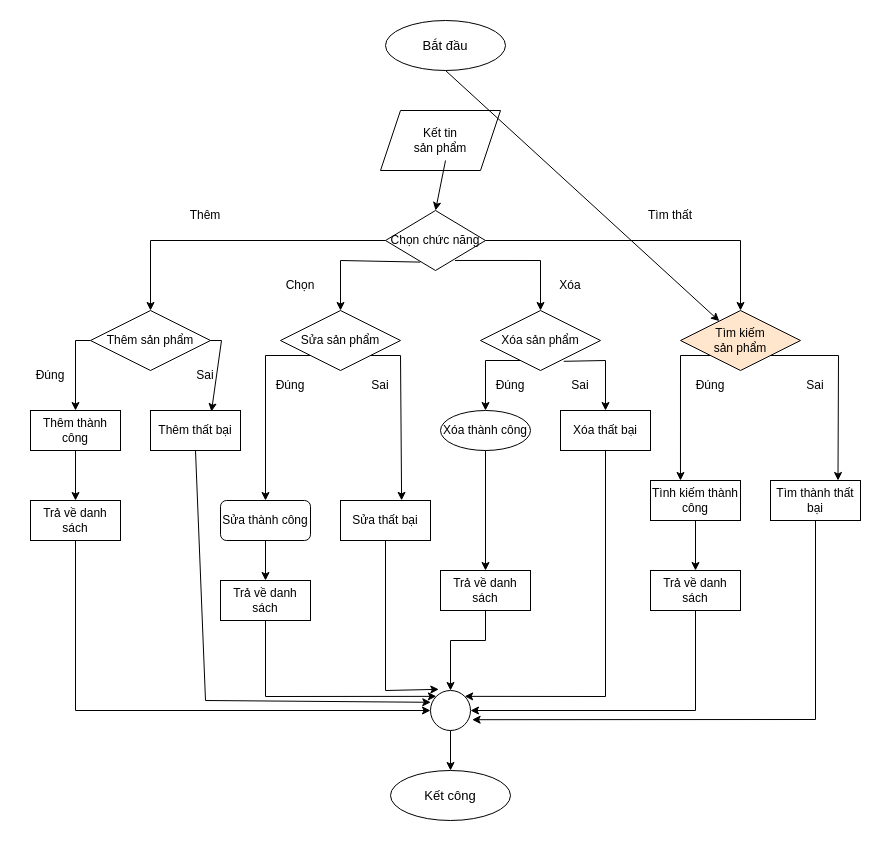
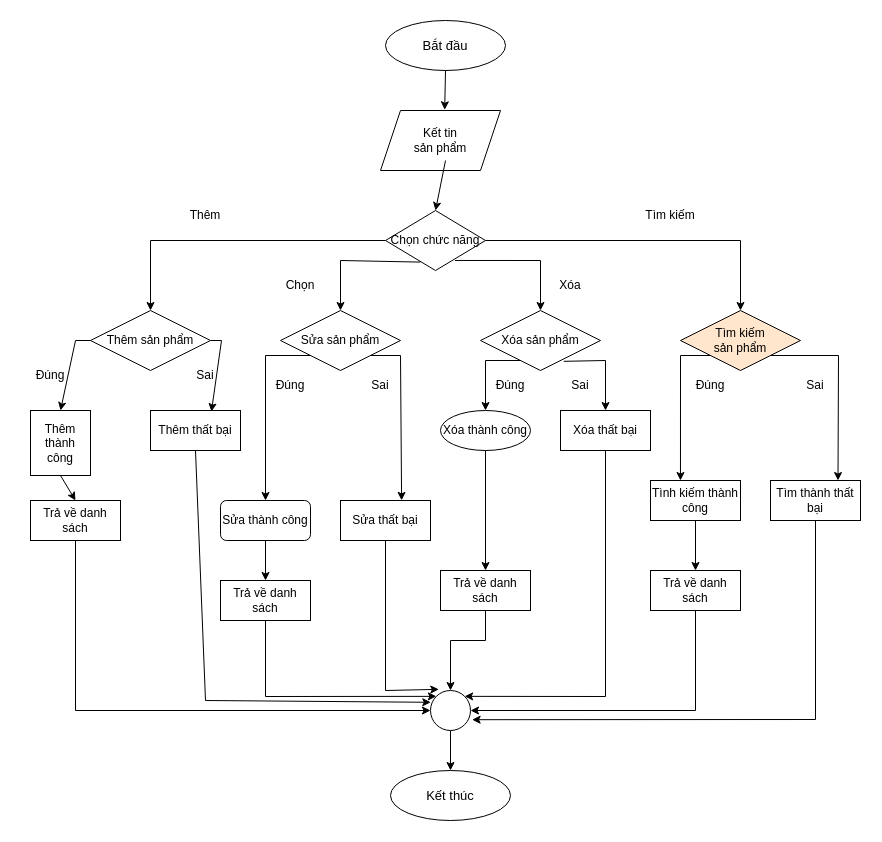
(580, 194) -> (445, 87)
(671, 216) -> (671, 216)
(76, 431) -> (61, 443)
(451, 796) -> (451, 796)
